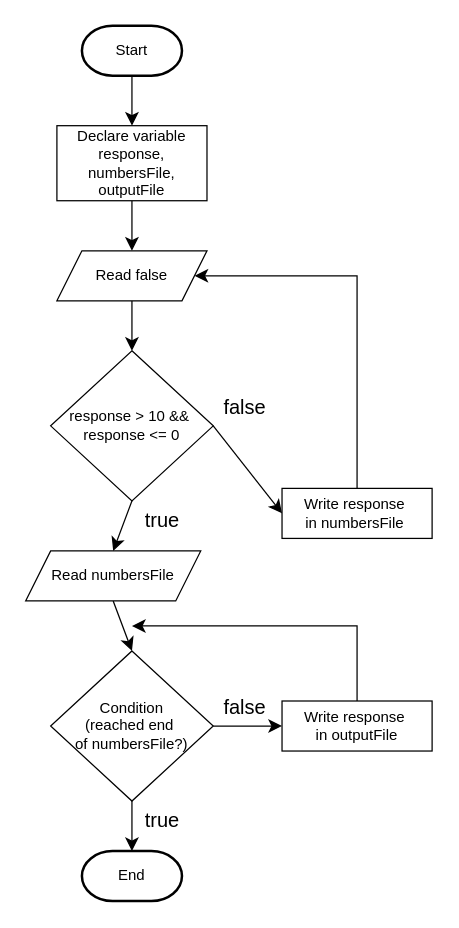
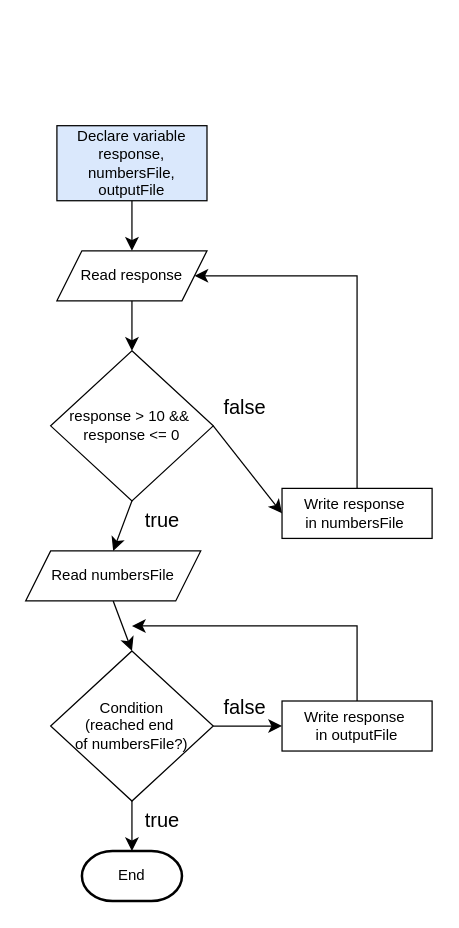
(132, 51) -> none
(132, 95) -> none
(132, 163) -> (132, 163)
(132, 276) -> (132, 276)
